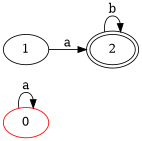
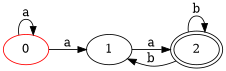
none -> (63, 50)
none -> (156, 66)
